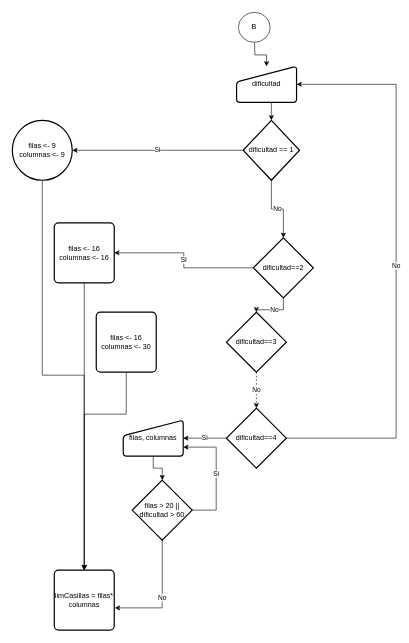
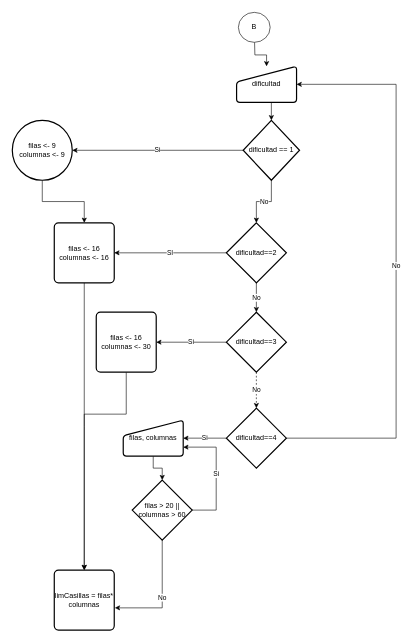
(284, 268) -> (257, 253)
(42, 307) -> (62, 202)
none -> (191, 342)
(162, 510) -> (162, 510)
